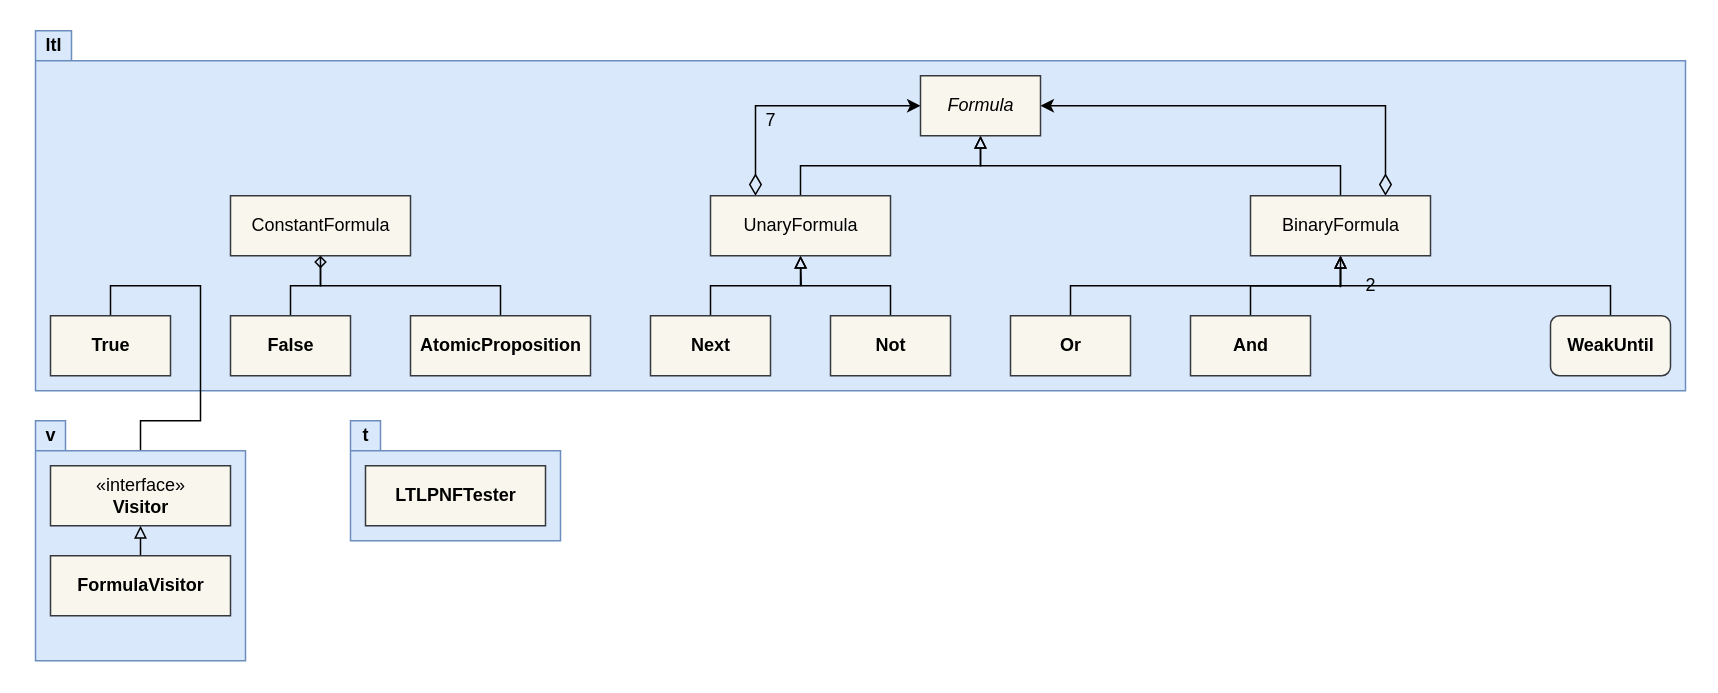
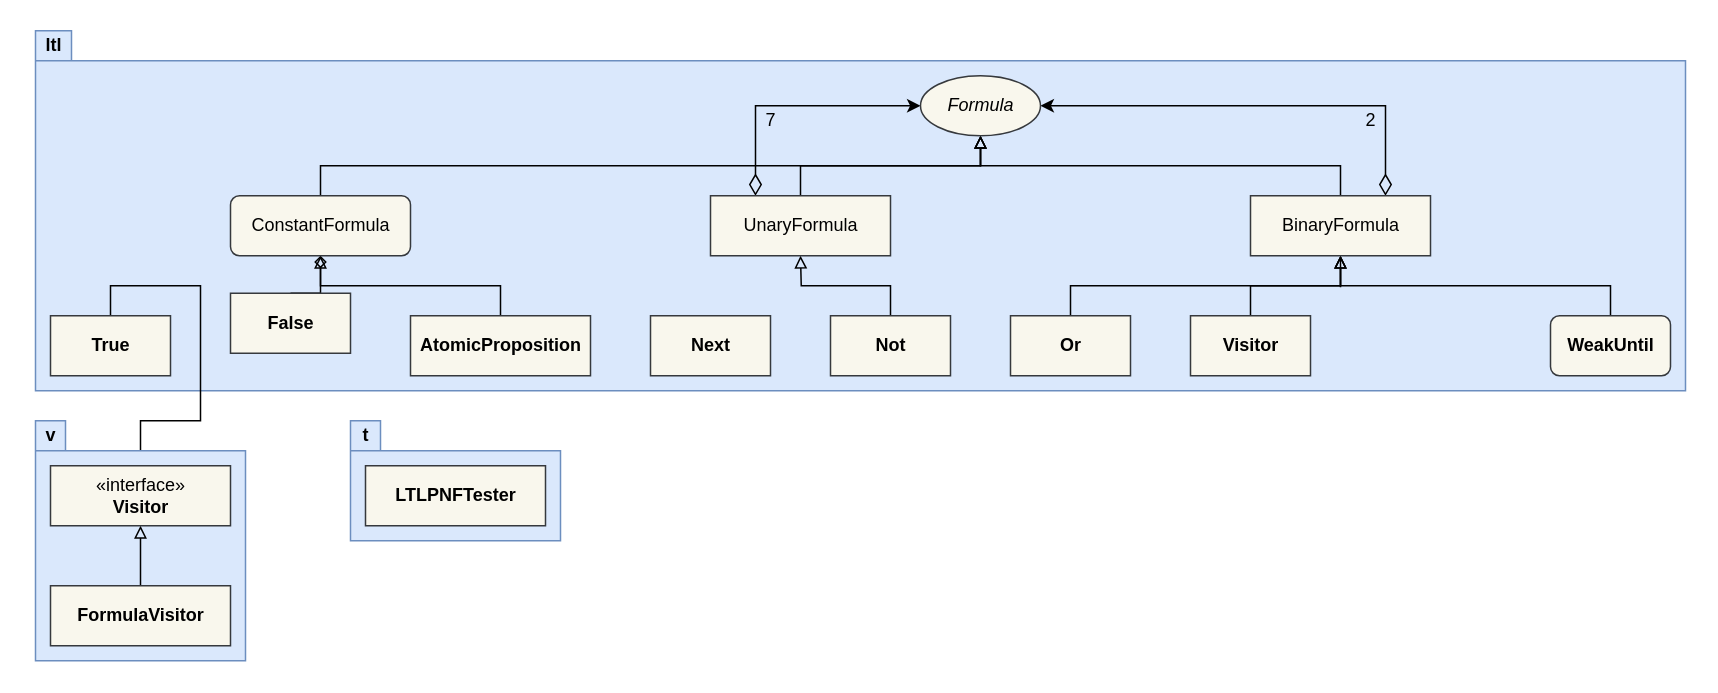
(980, 106) -> (980, 106)
none -> (543, 166)
(320, 226) -> (320, 226)
(320, 262) -> (322, 286)
(740, 286) -> none
(1370, 286) -> (1370, 121)
(290, 346) -> (290, 323)
(1251, 346) -> (1251, 346)
(140, 586) -> (140, 616)
